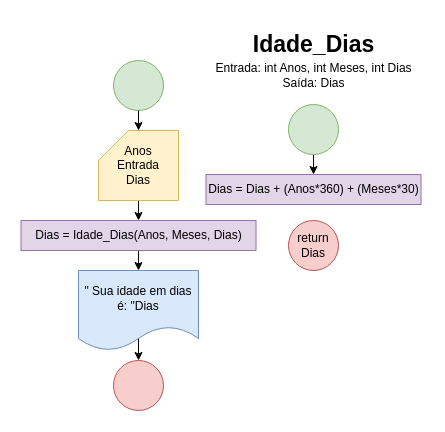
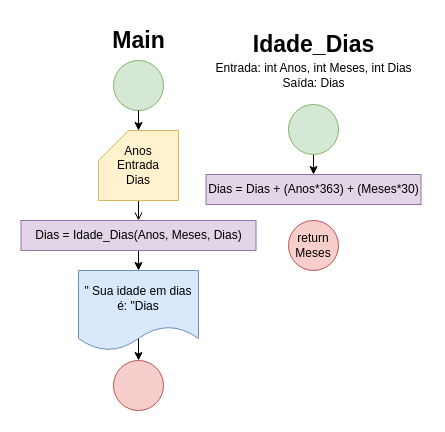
none -> (139, 41)
(314, 190) -> (314, 190)
(139, 212) -> (139, 214)
(314, 246) -> (314, 246)
